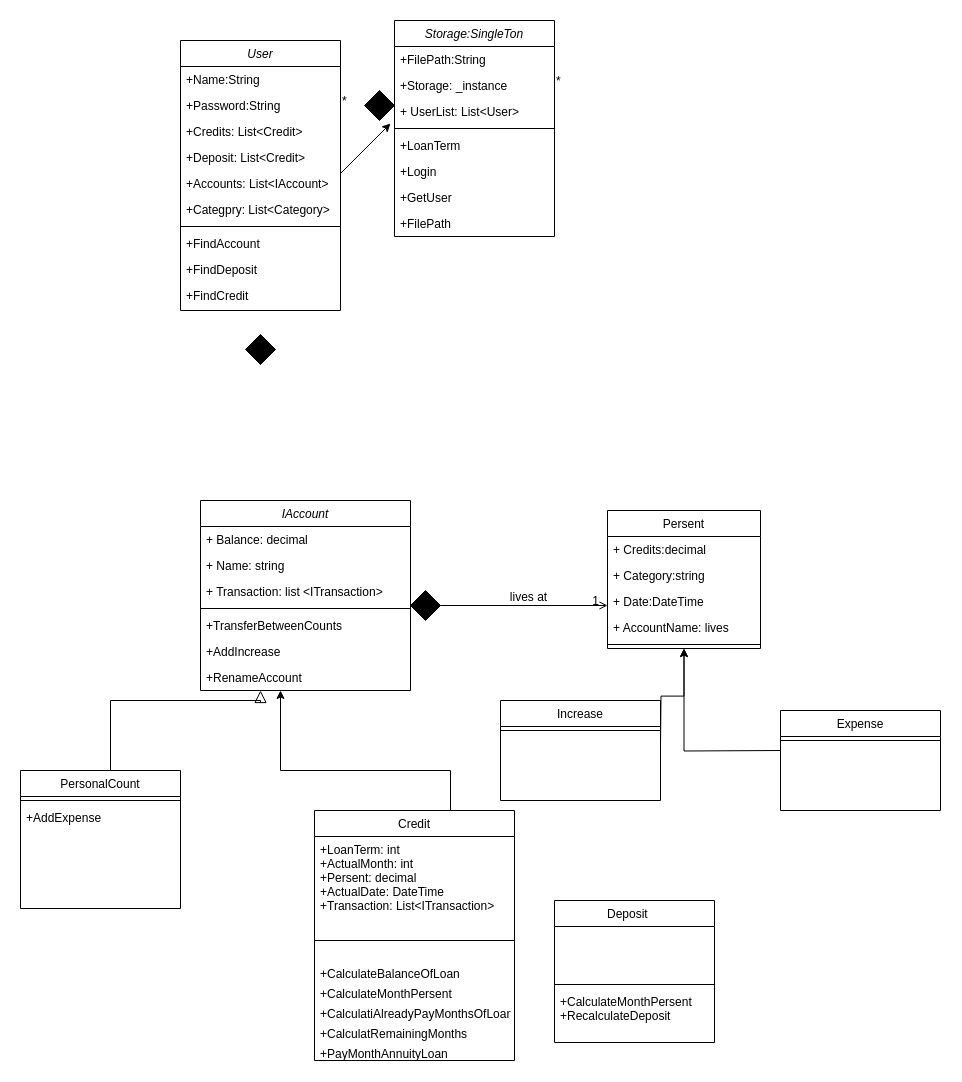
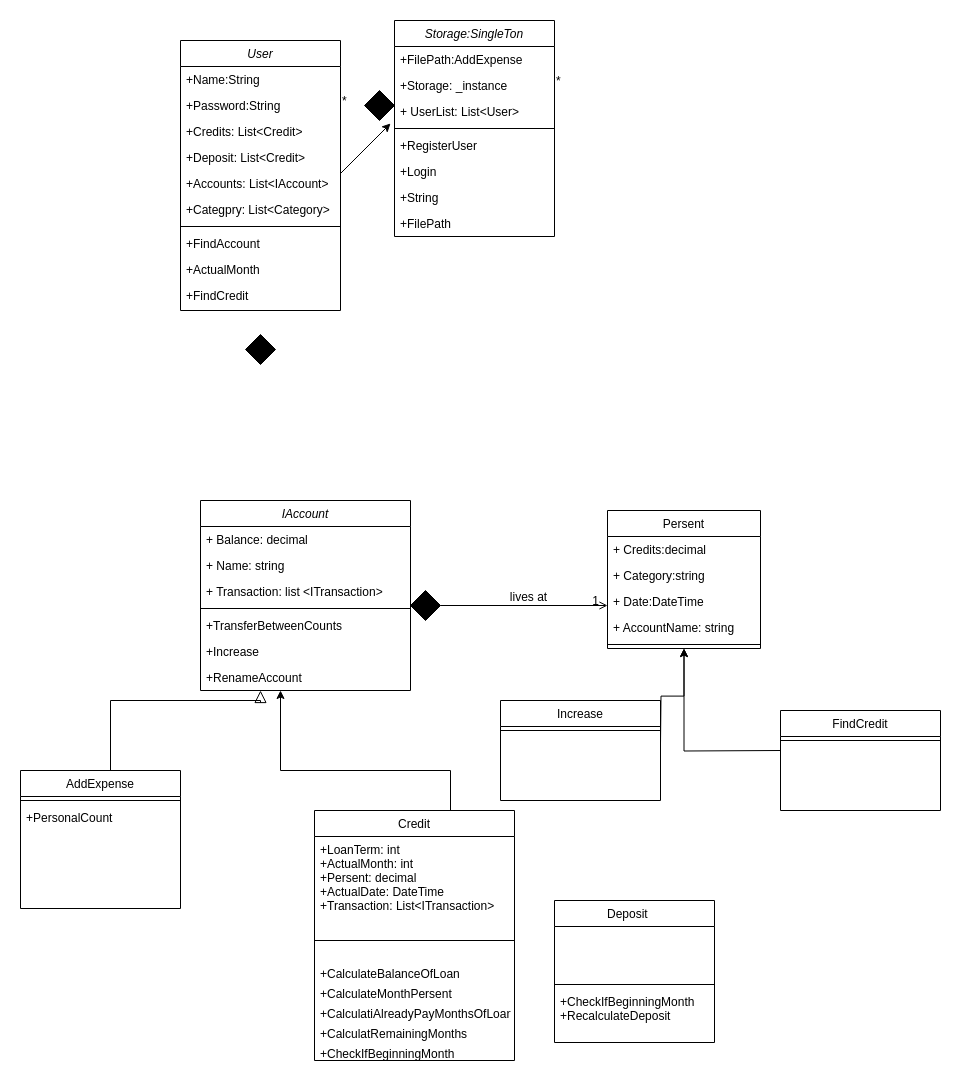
(448, 60) -> (463, 60)
(430, 146) -> (442, 146)
(427, 198) -> (422, 198)
(223, 270) -> (225, 270)
(672, 628) -> (677, 628)
(246, 652) -> (236, 652)
(860, 724) -> (860, 724)
(100, 784) -> (100, 784)
(63, 818) -> (71, 818)
(631, 1002) -> (631, 1002)
(386, 1054) -> (391, 1054)
